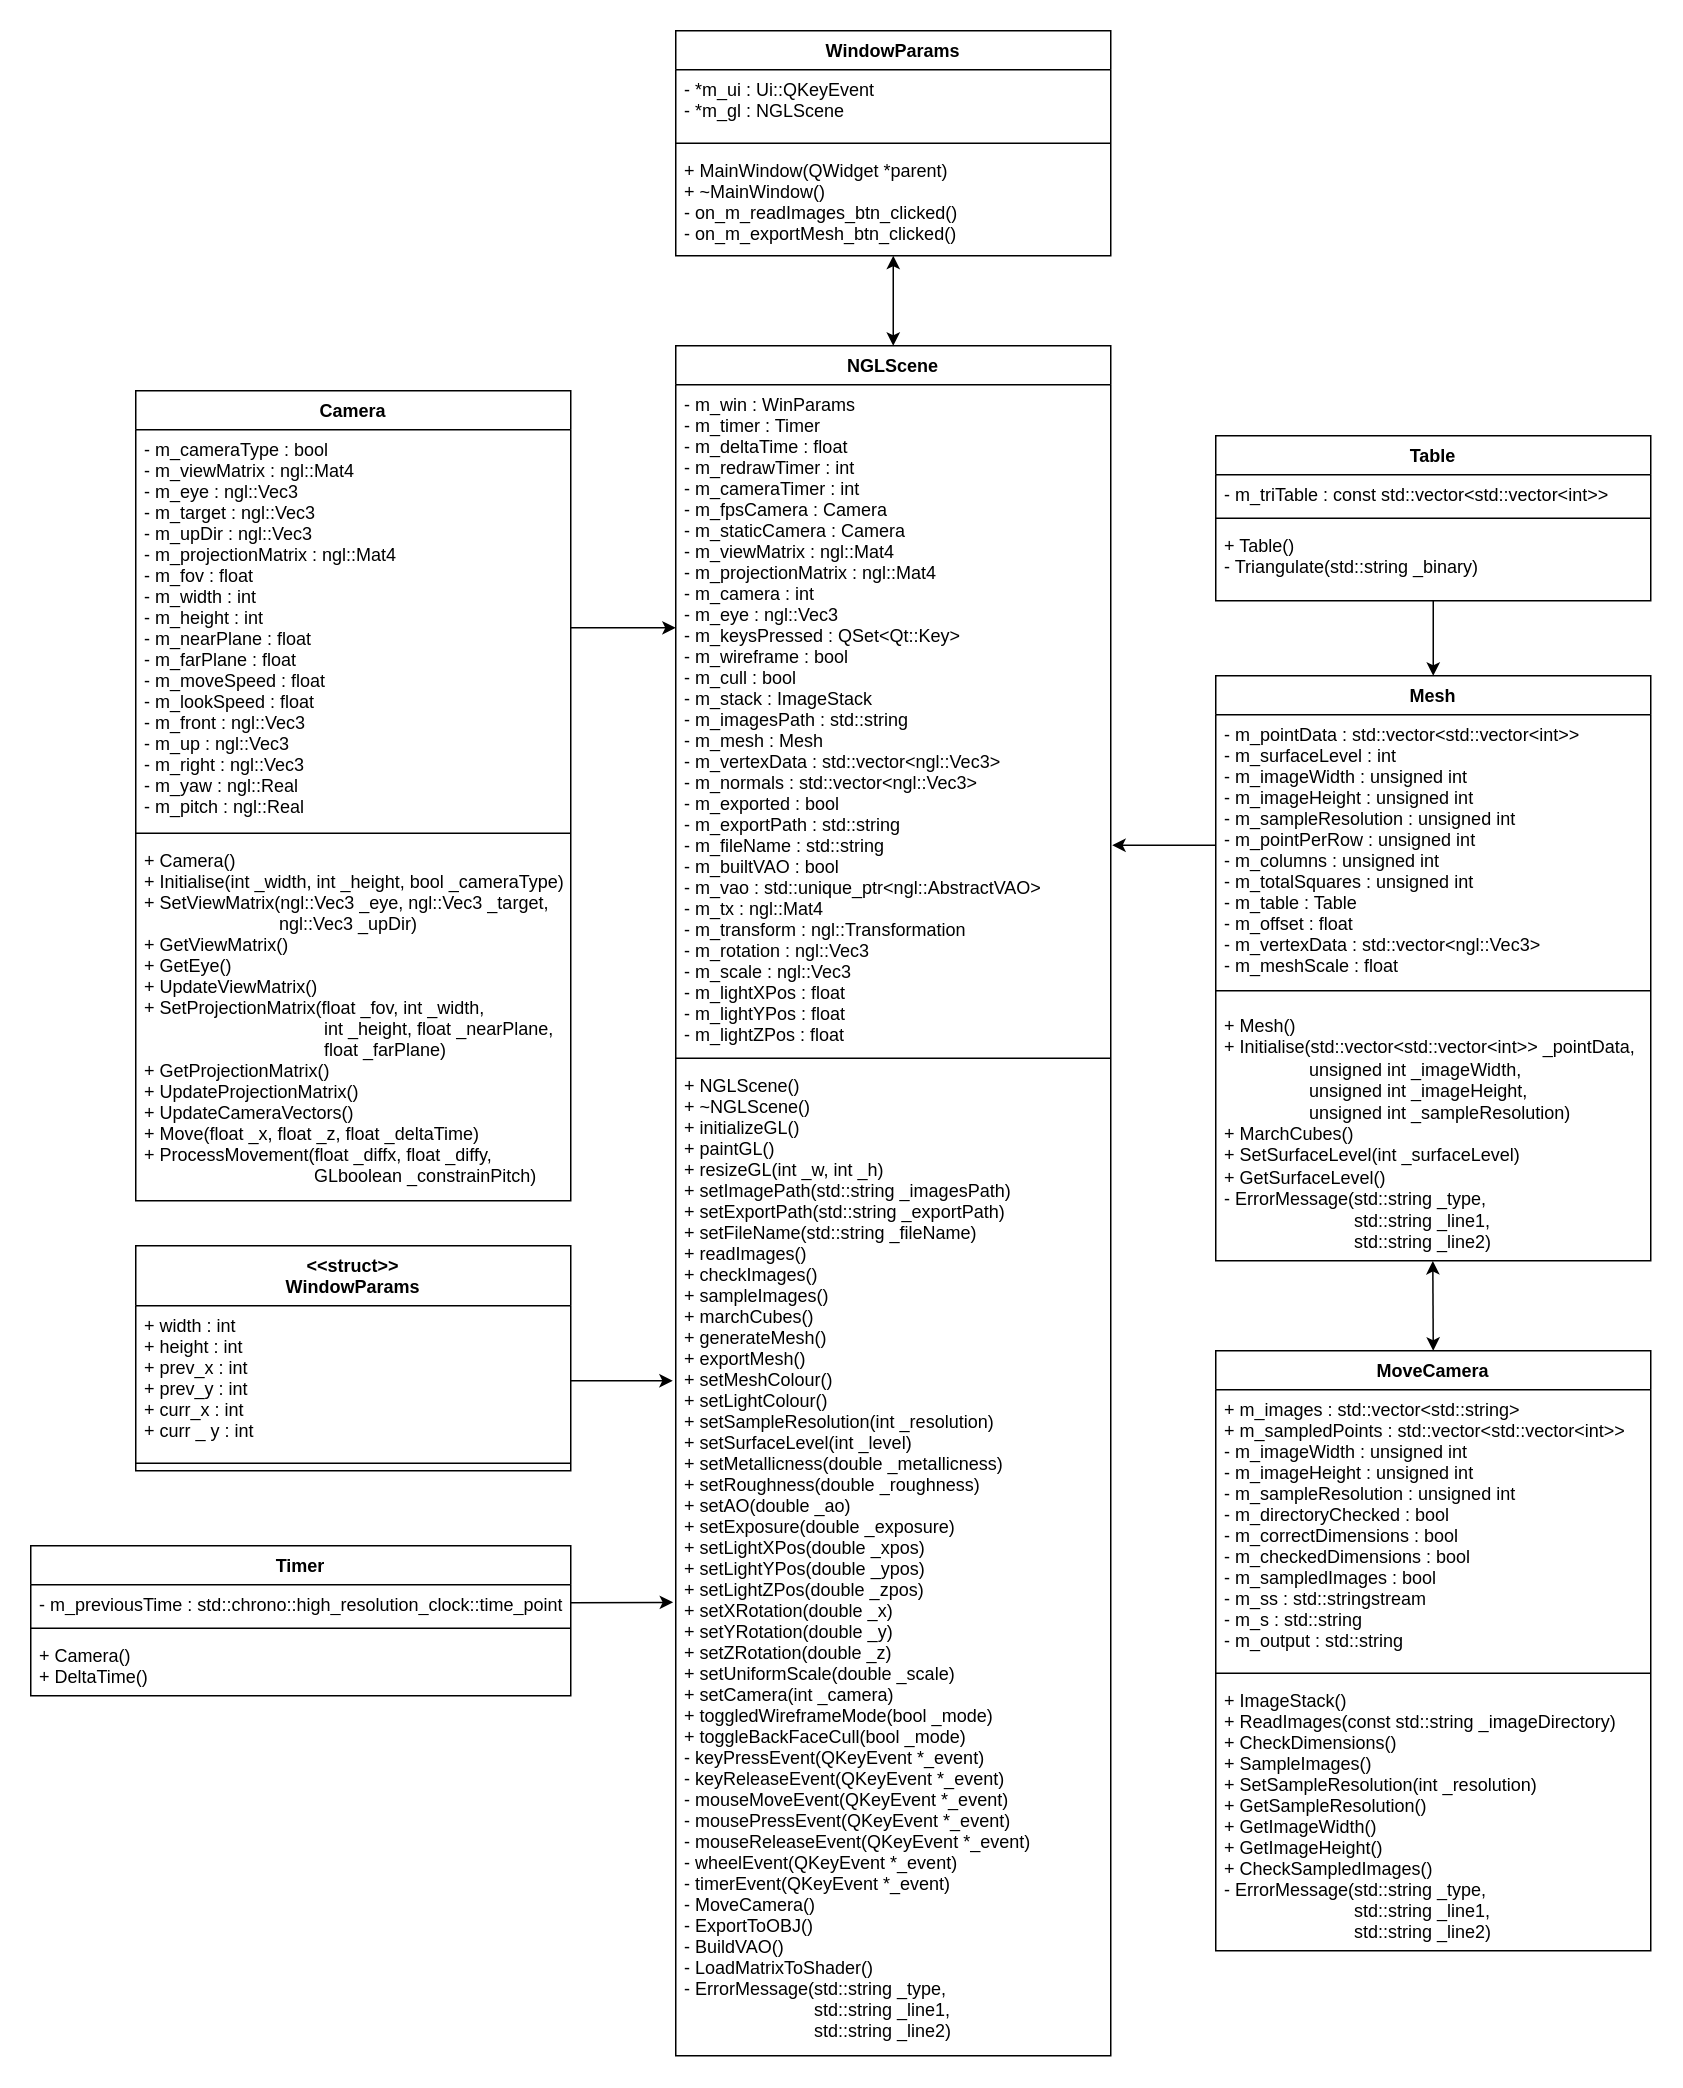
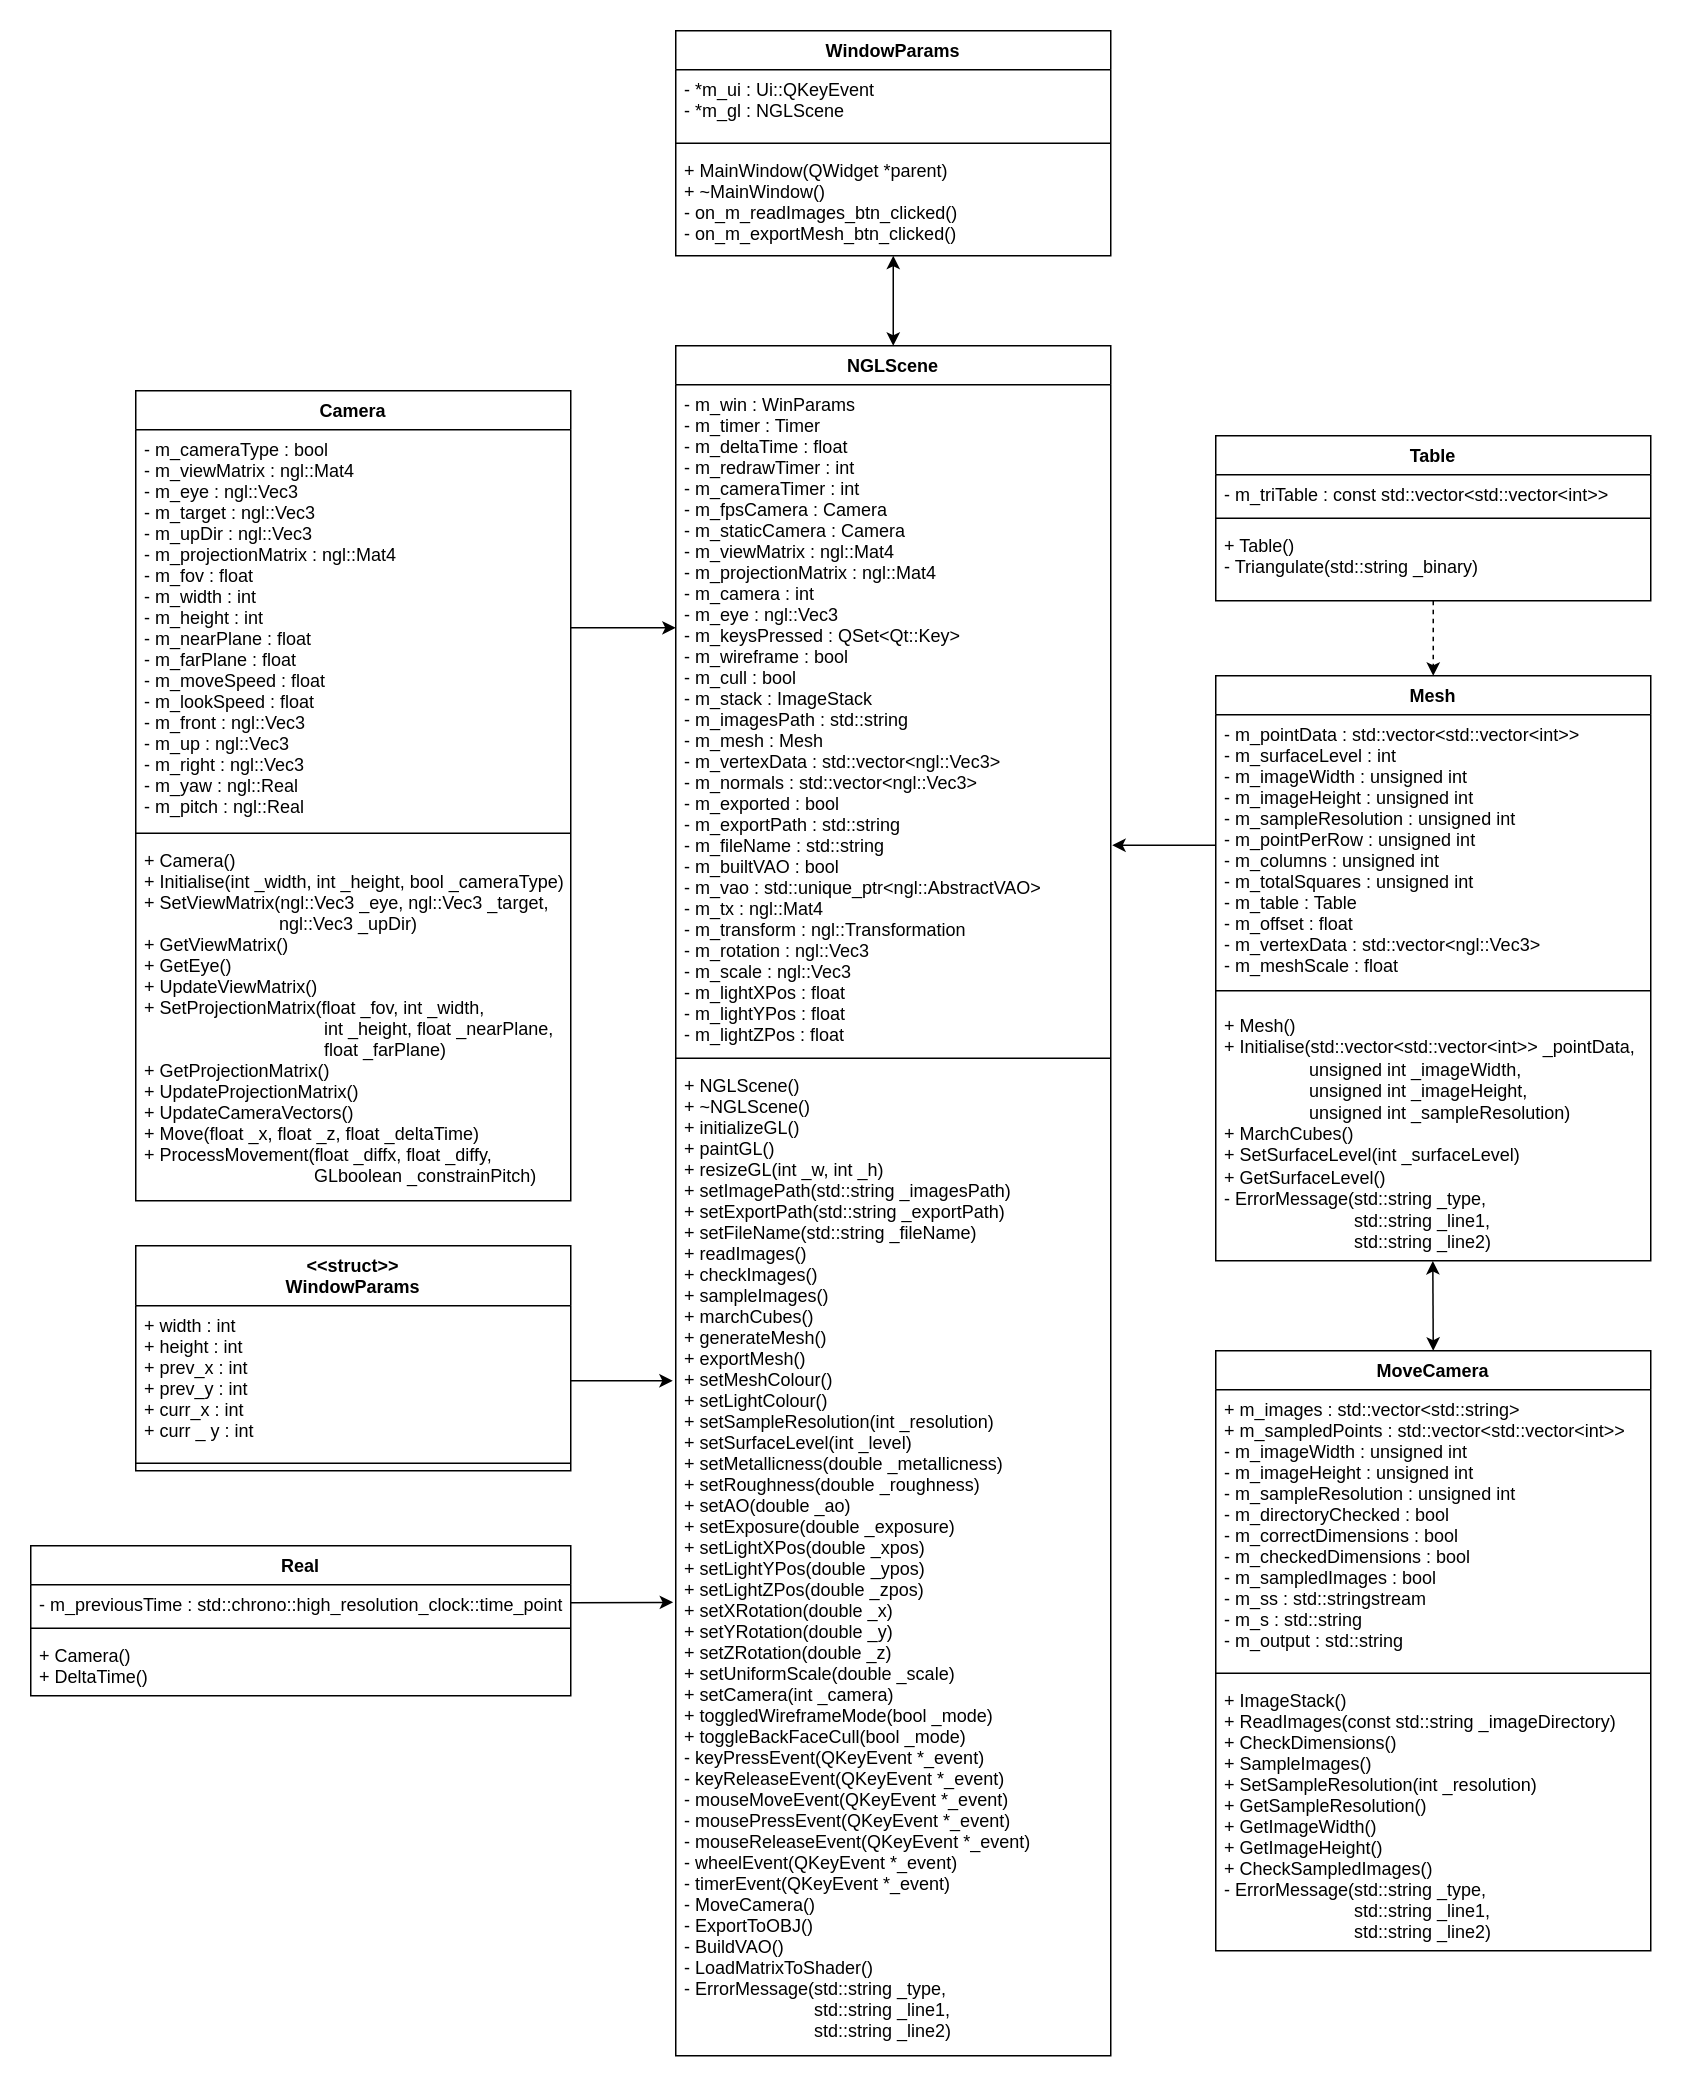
(1433, 634) -> (1433, 634)
(300, 1566) -> (300, 1566)
